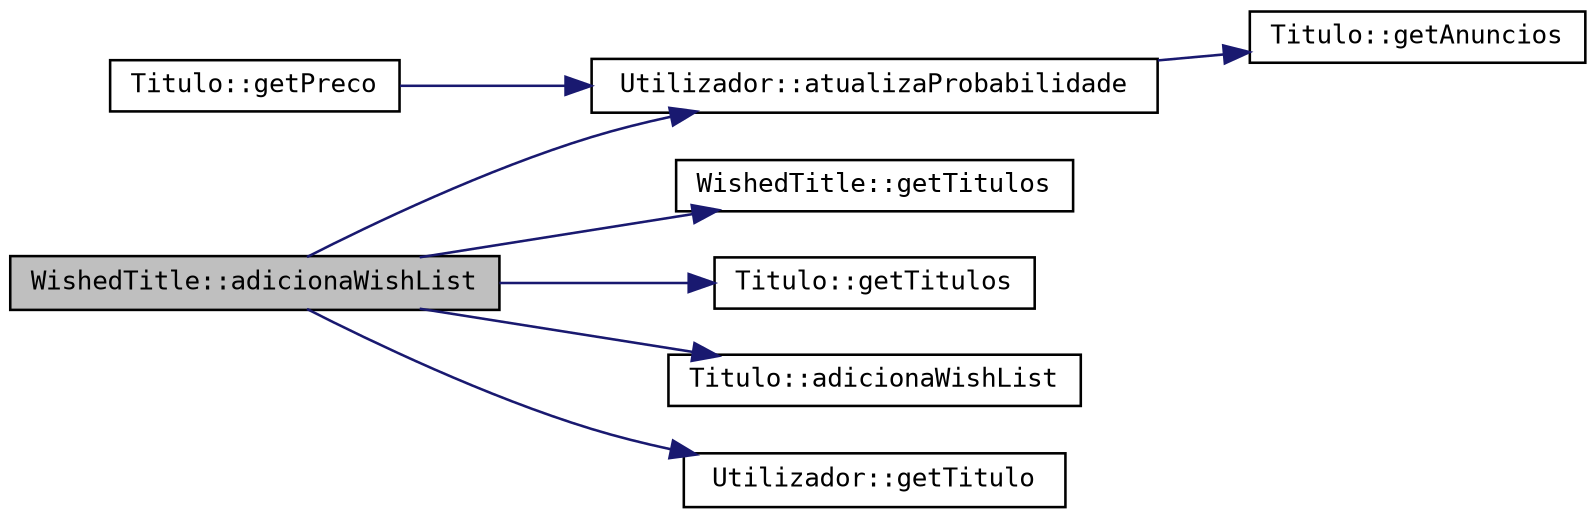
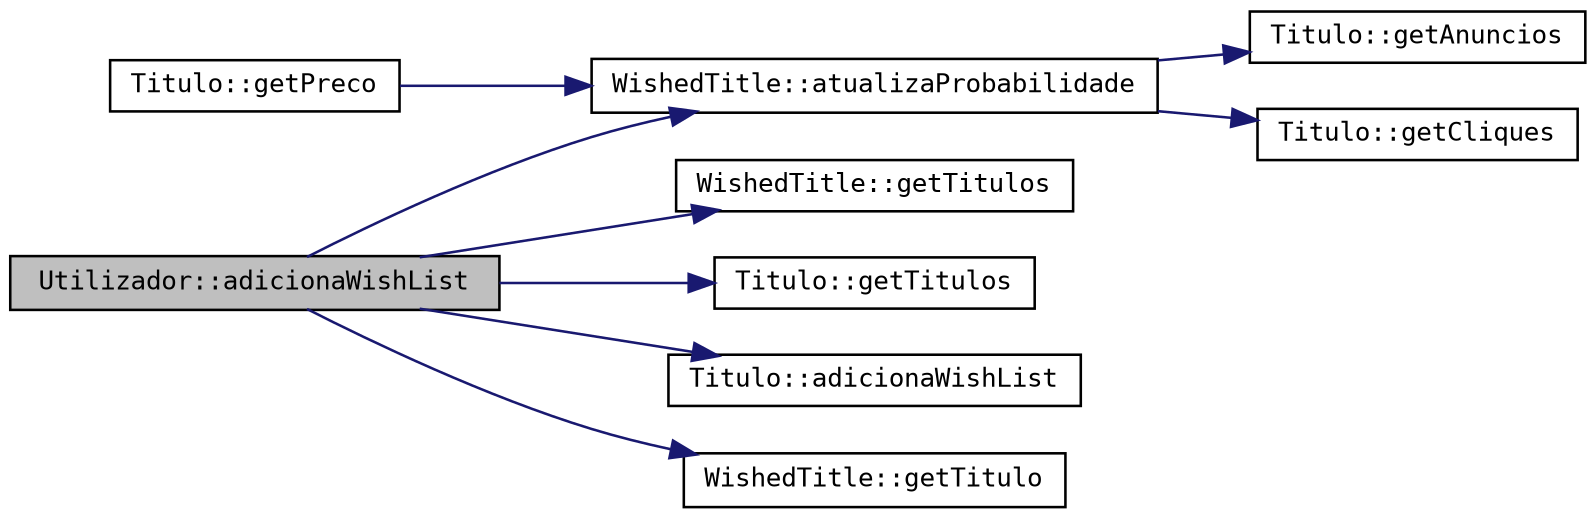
(875, 86) -> (875, 86)
none -> (1418, 134)
(255, 283) -> (255, 283)
(875, 480) -> (875, 480)
